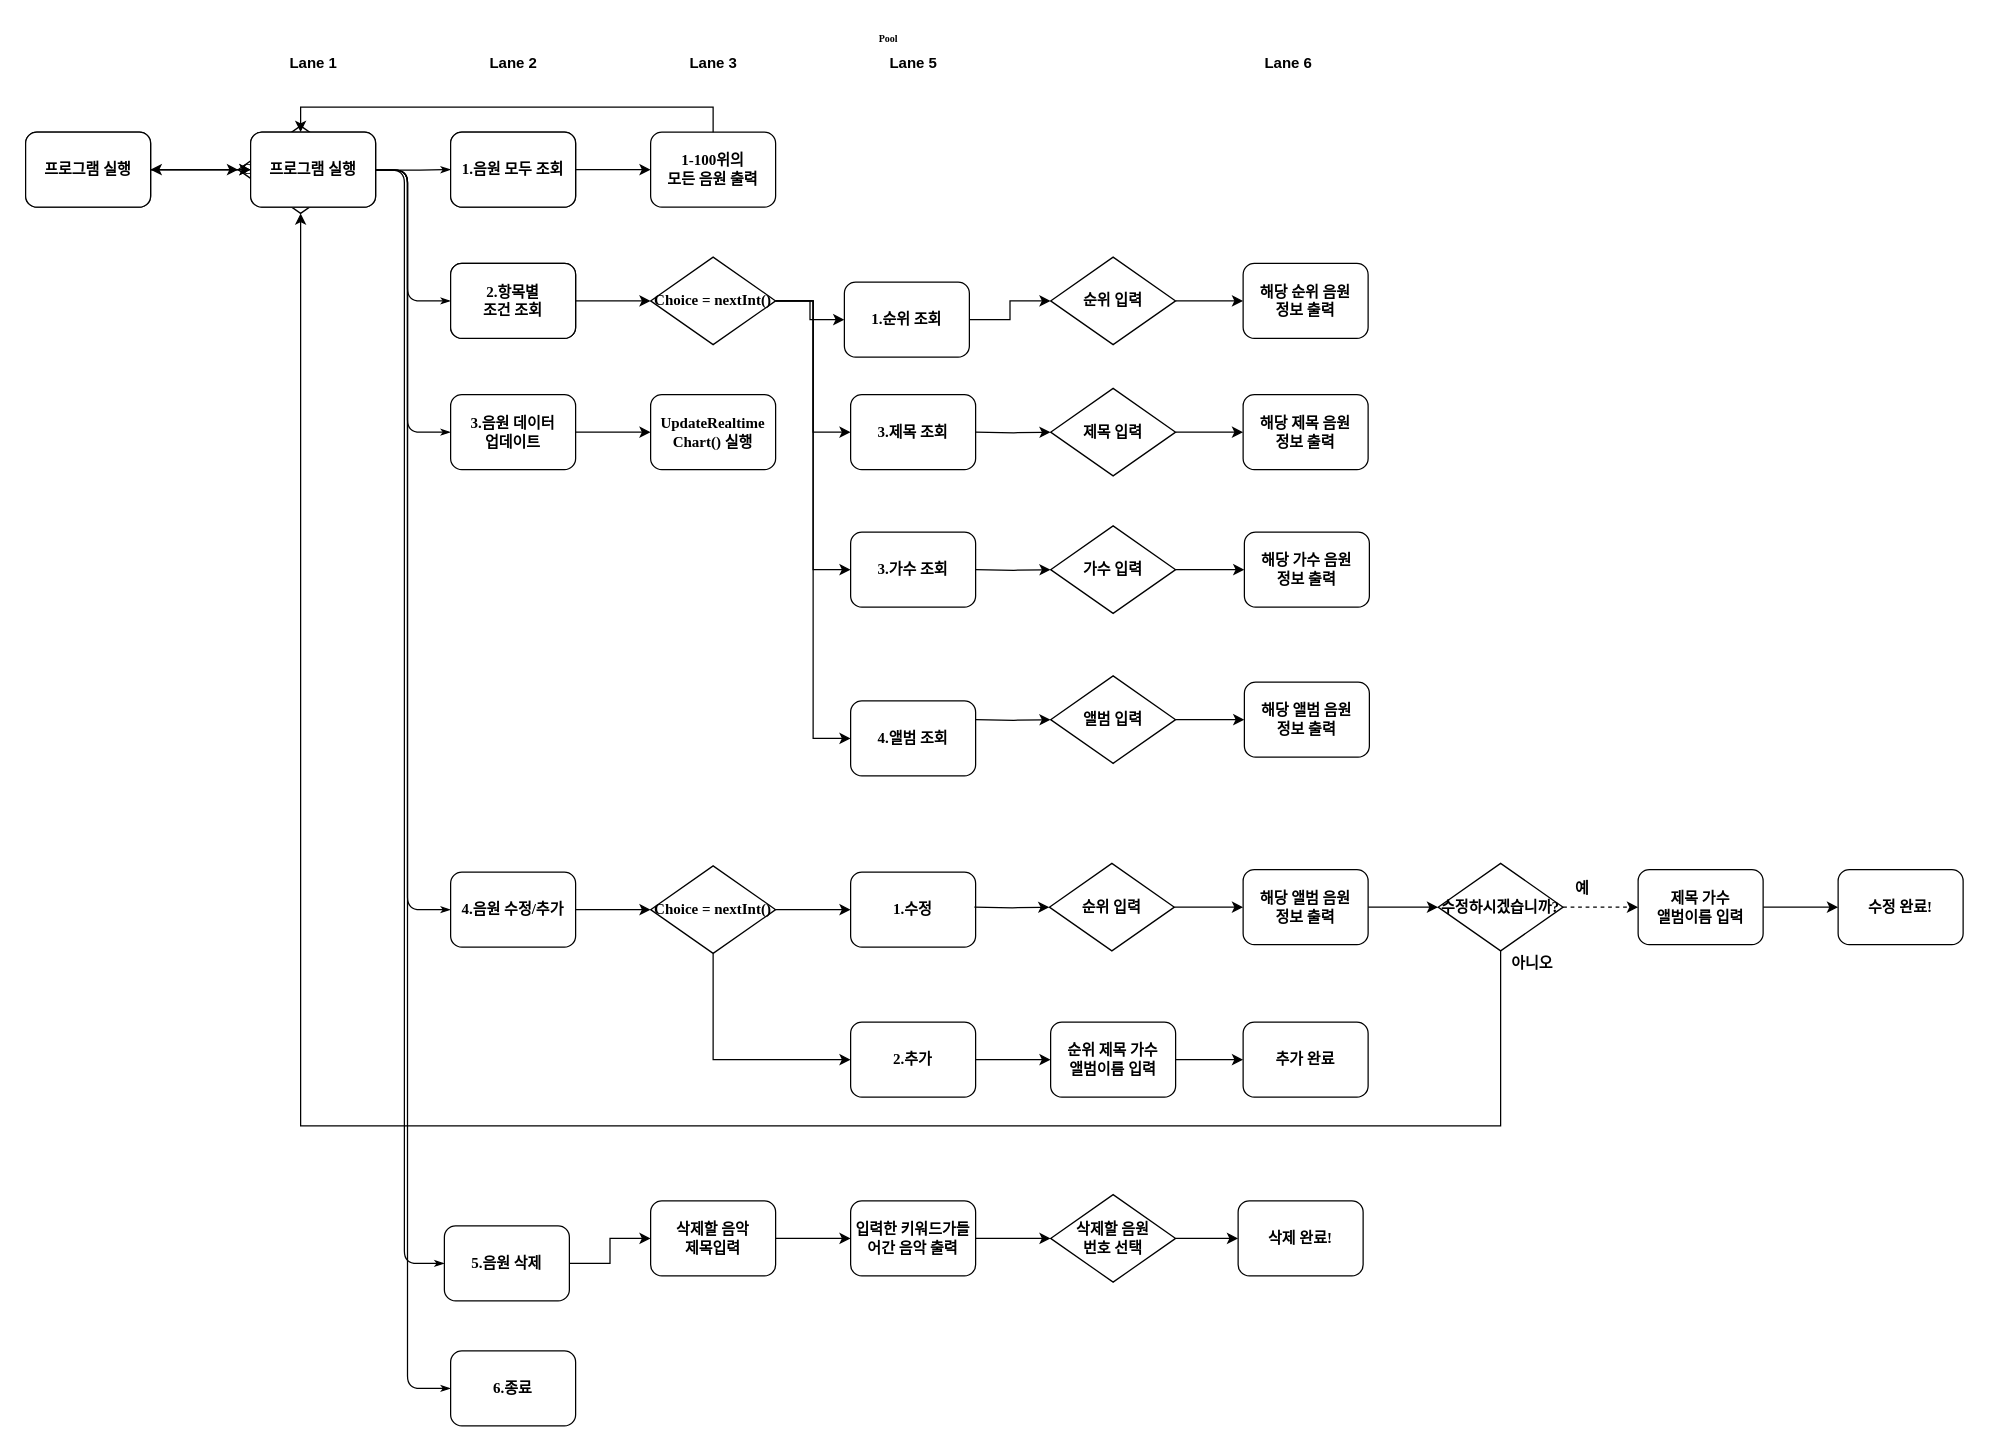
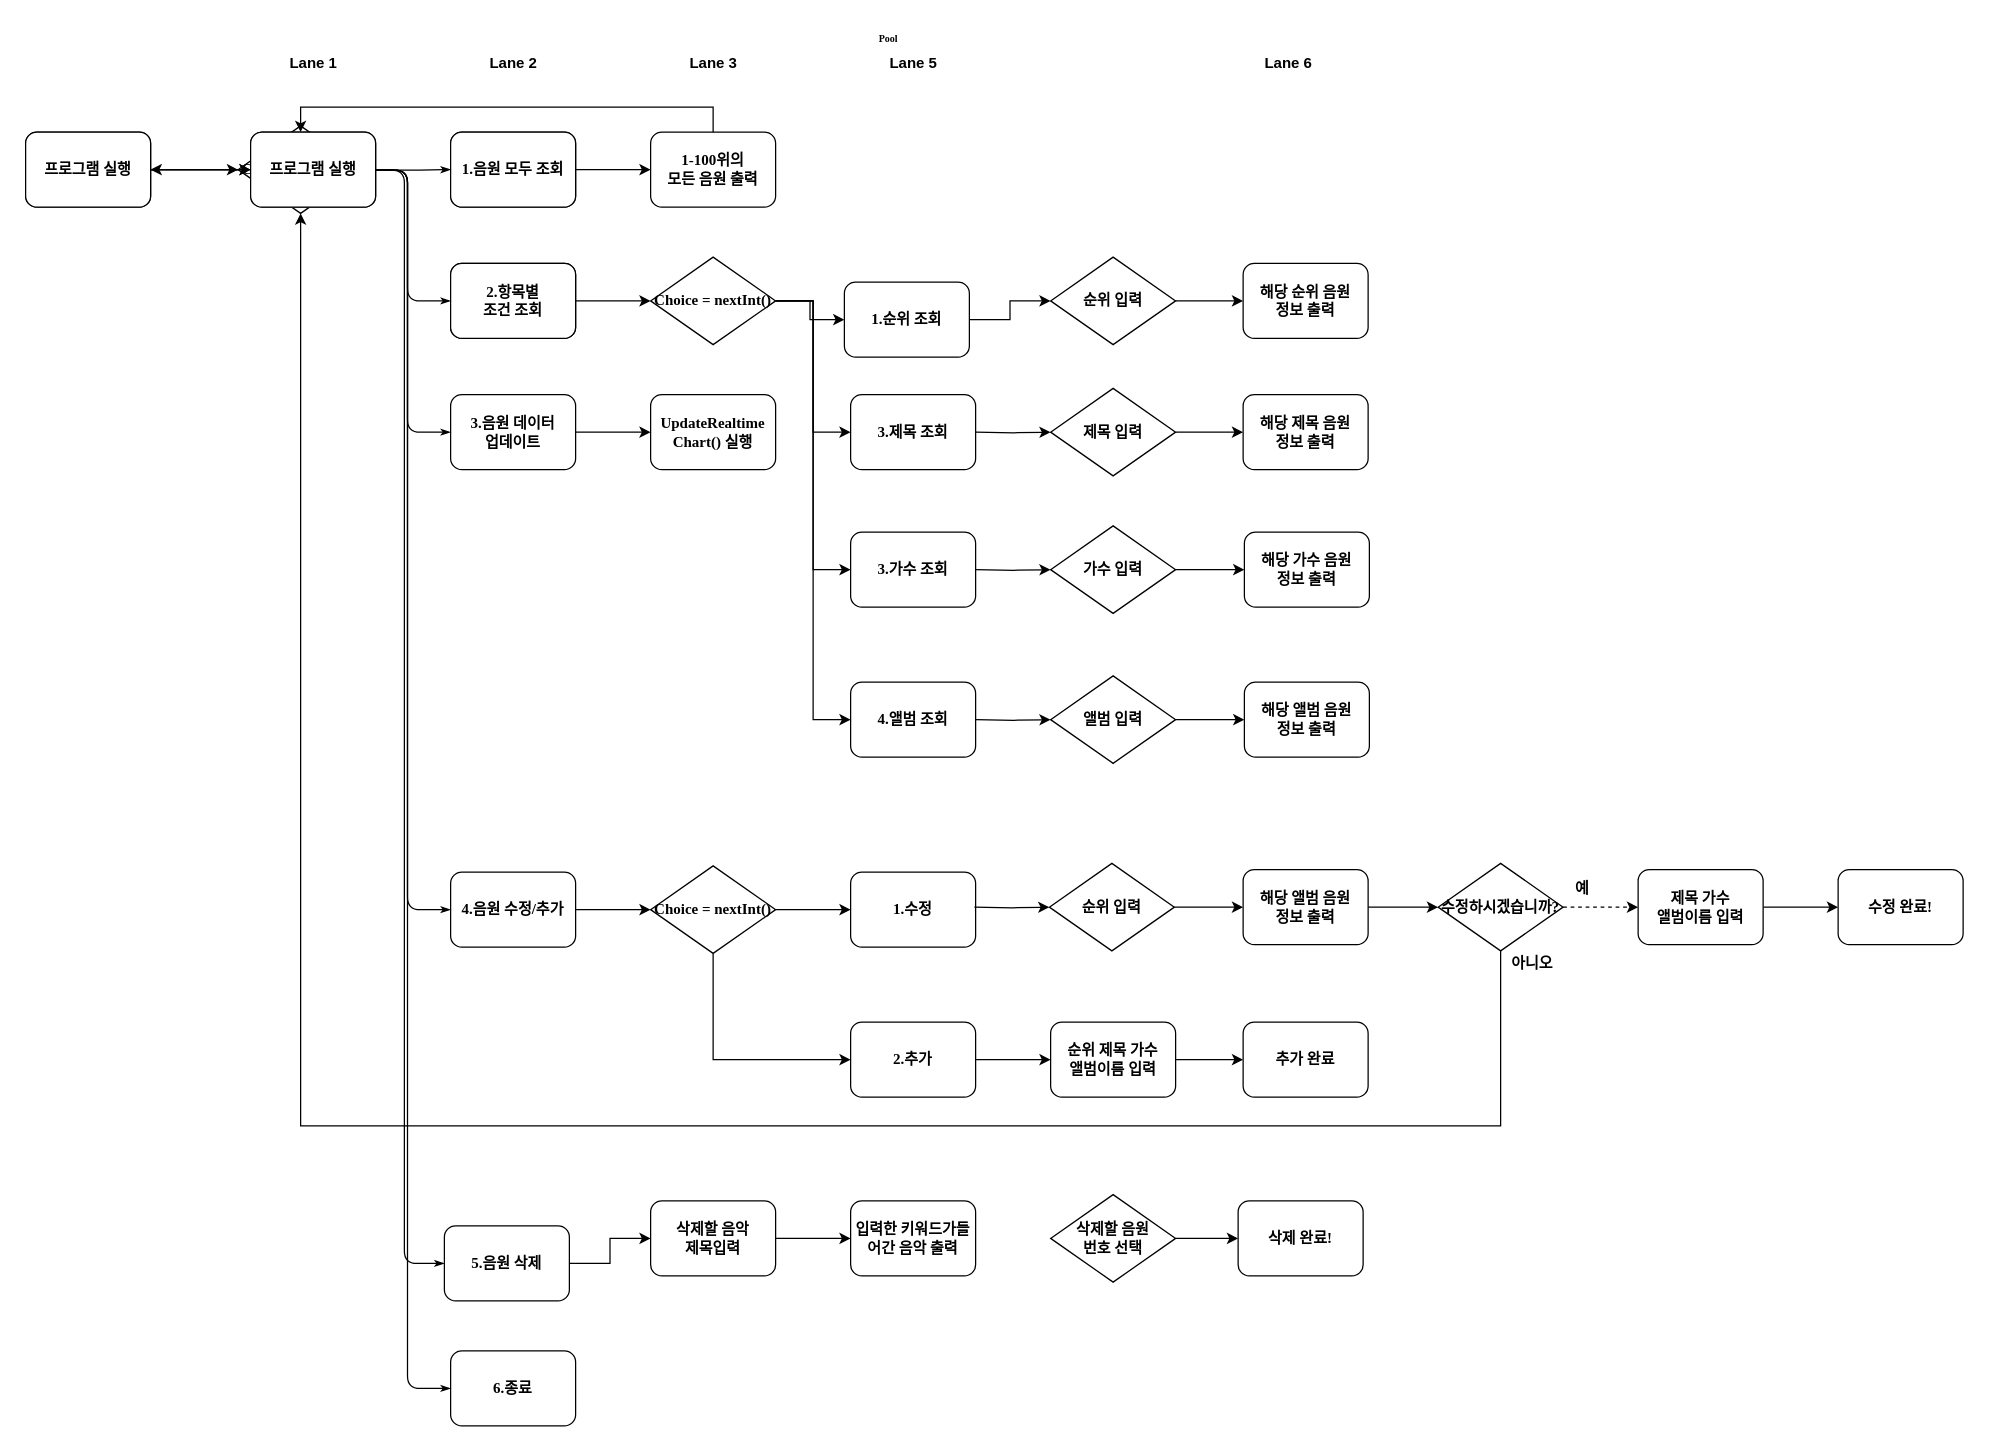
(913, 738) -> (913, 719)
(1009, 1238) -> none
